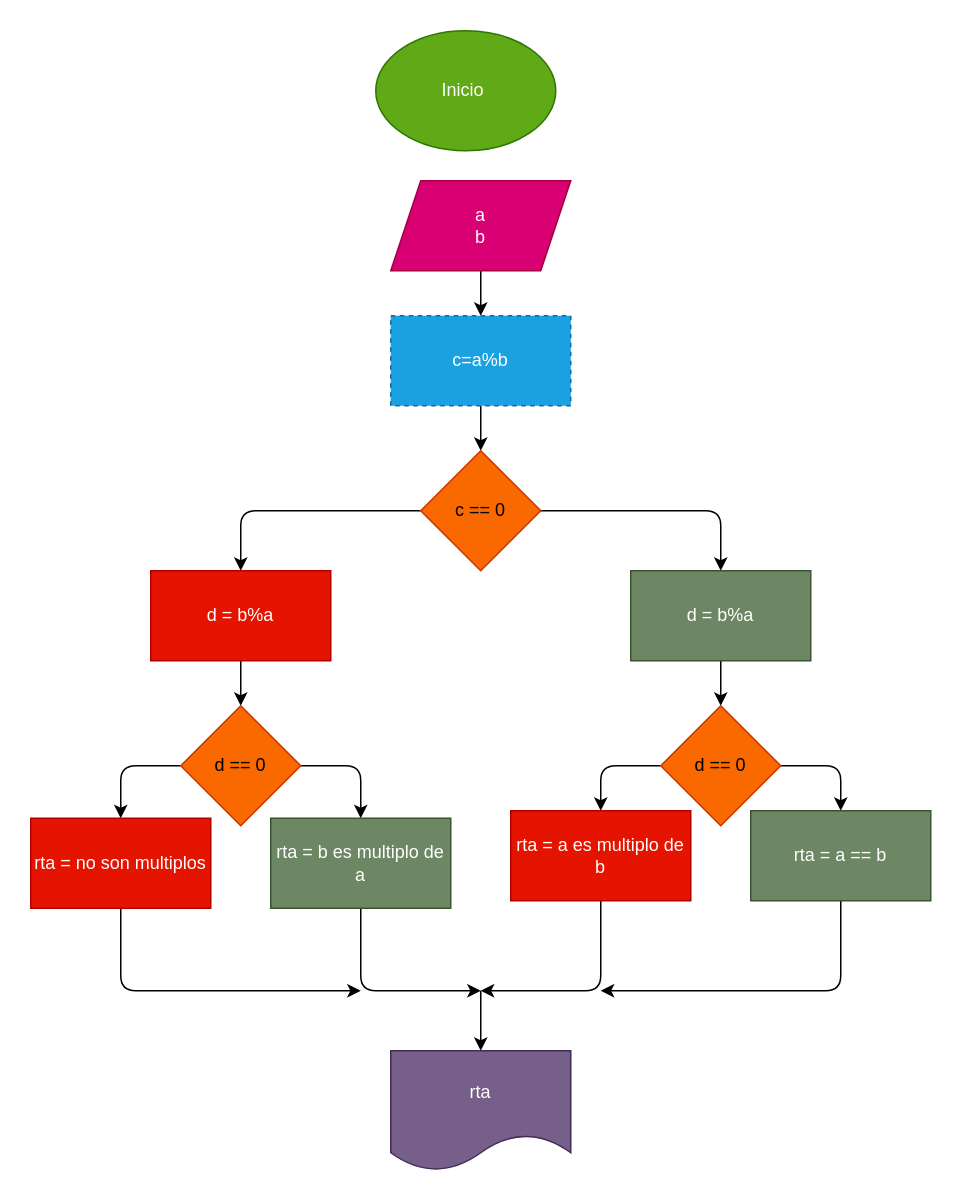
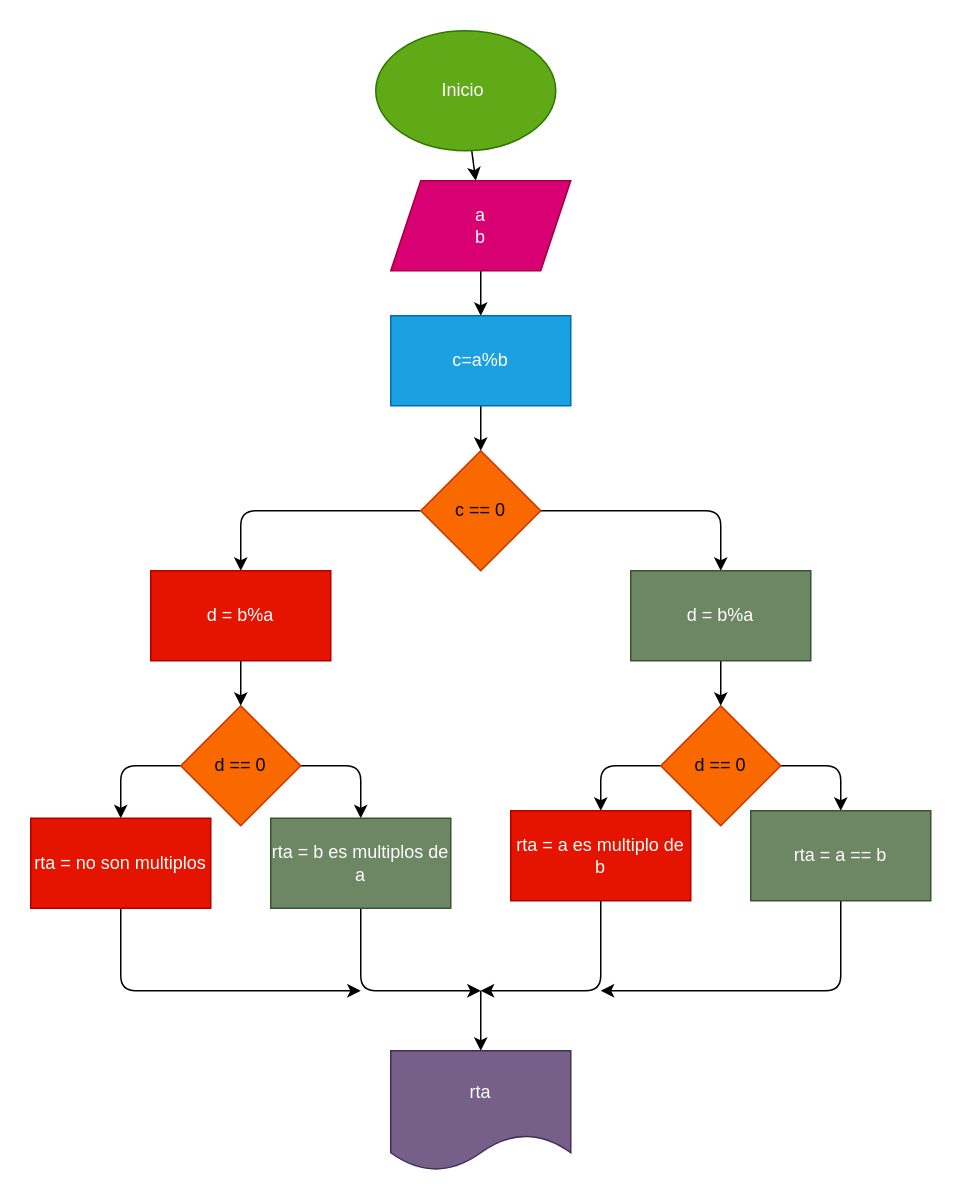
none -> (473, 161)
(481, 361) -> (481, 361)
(361, 863) -> (361, 863)
